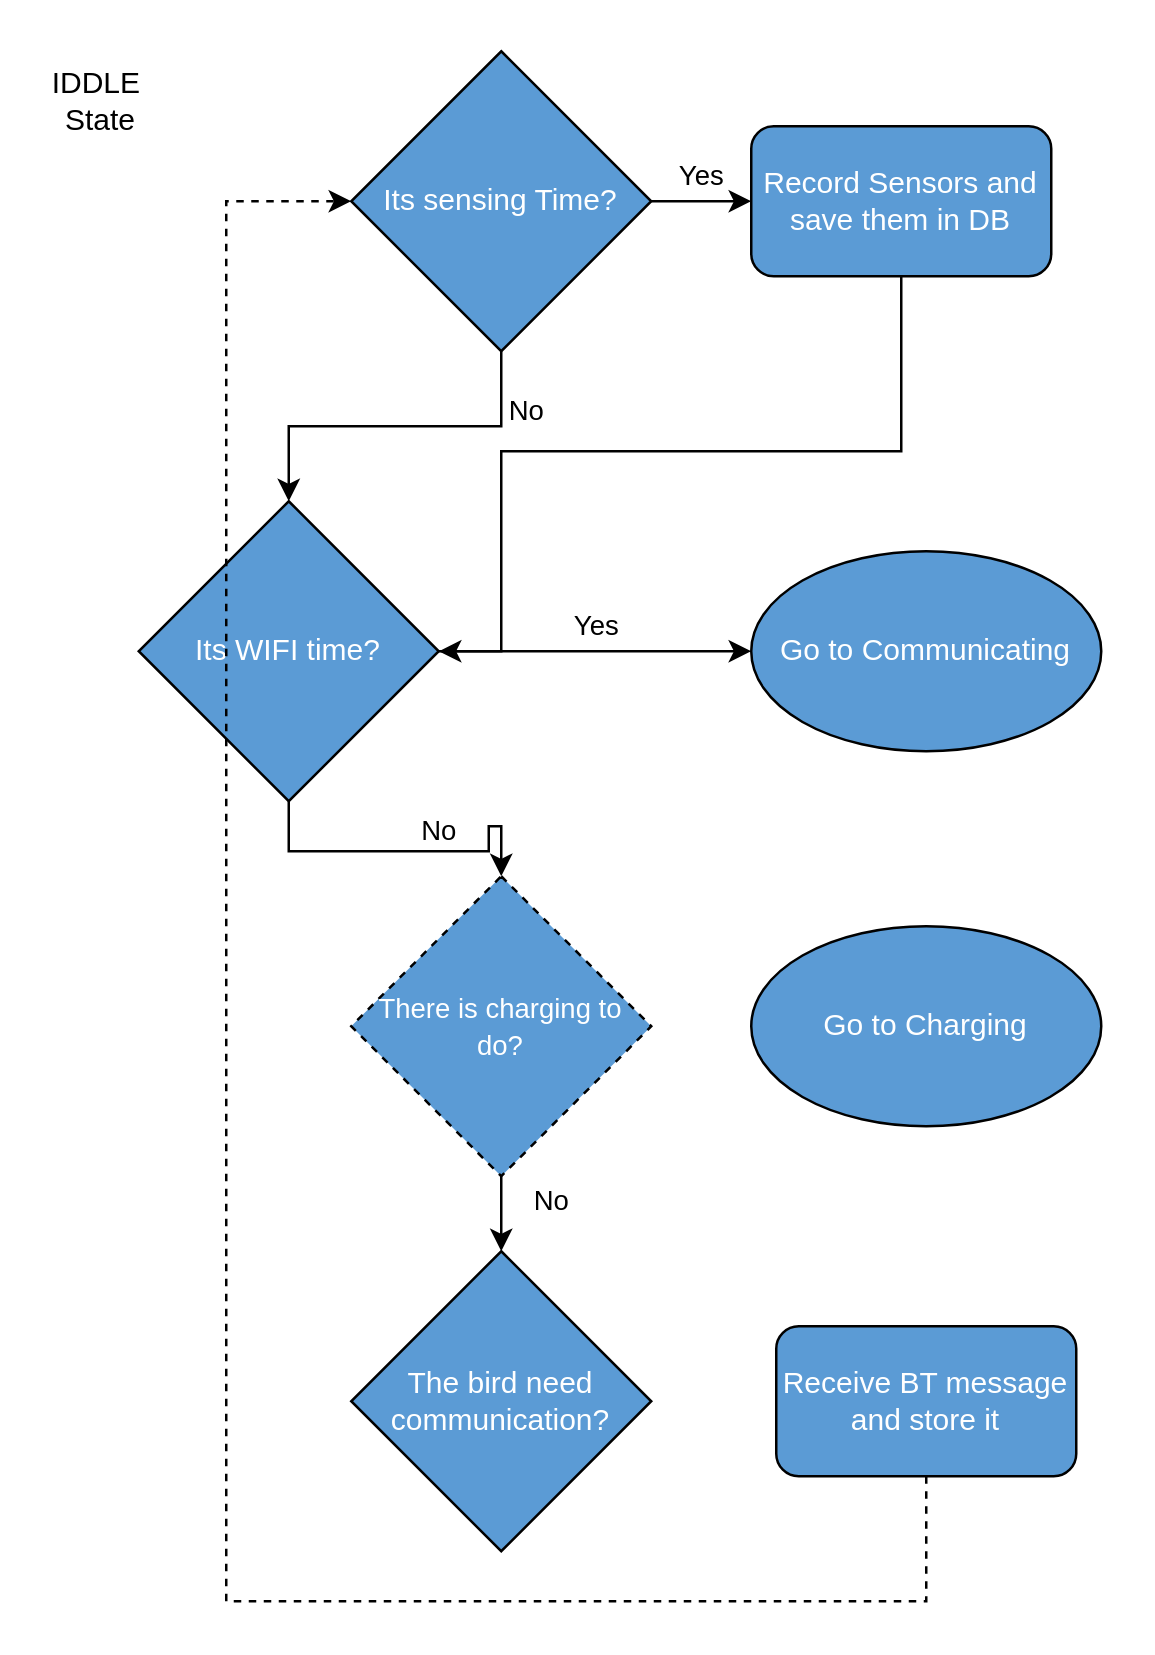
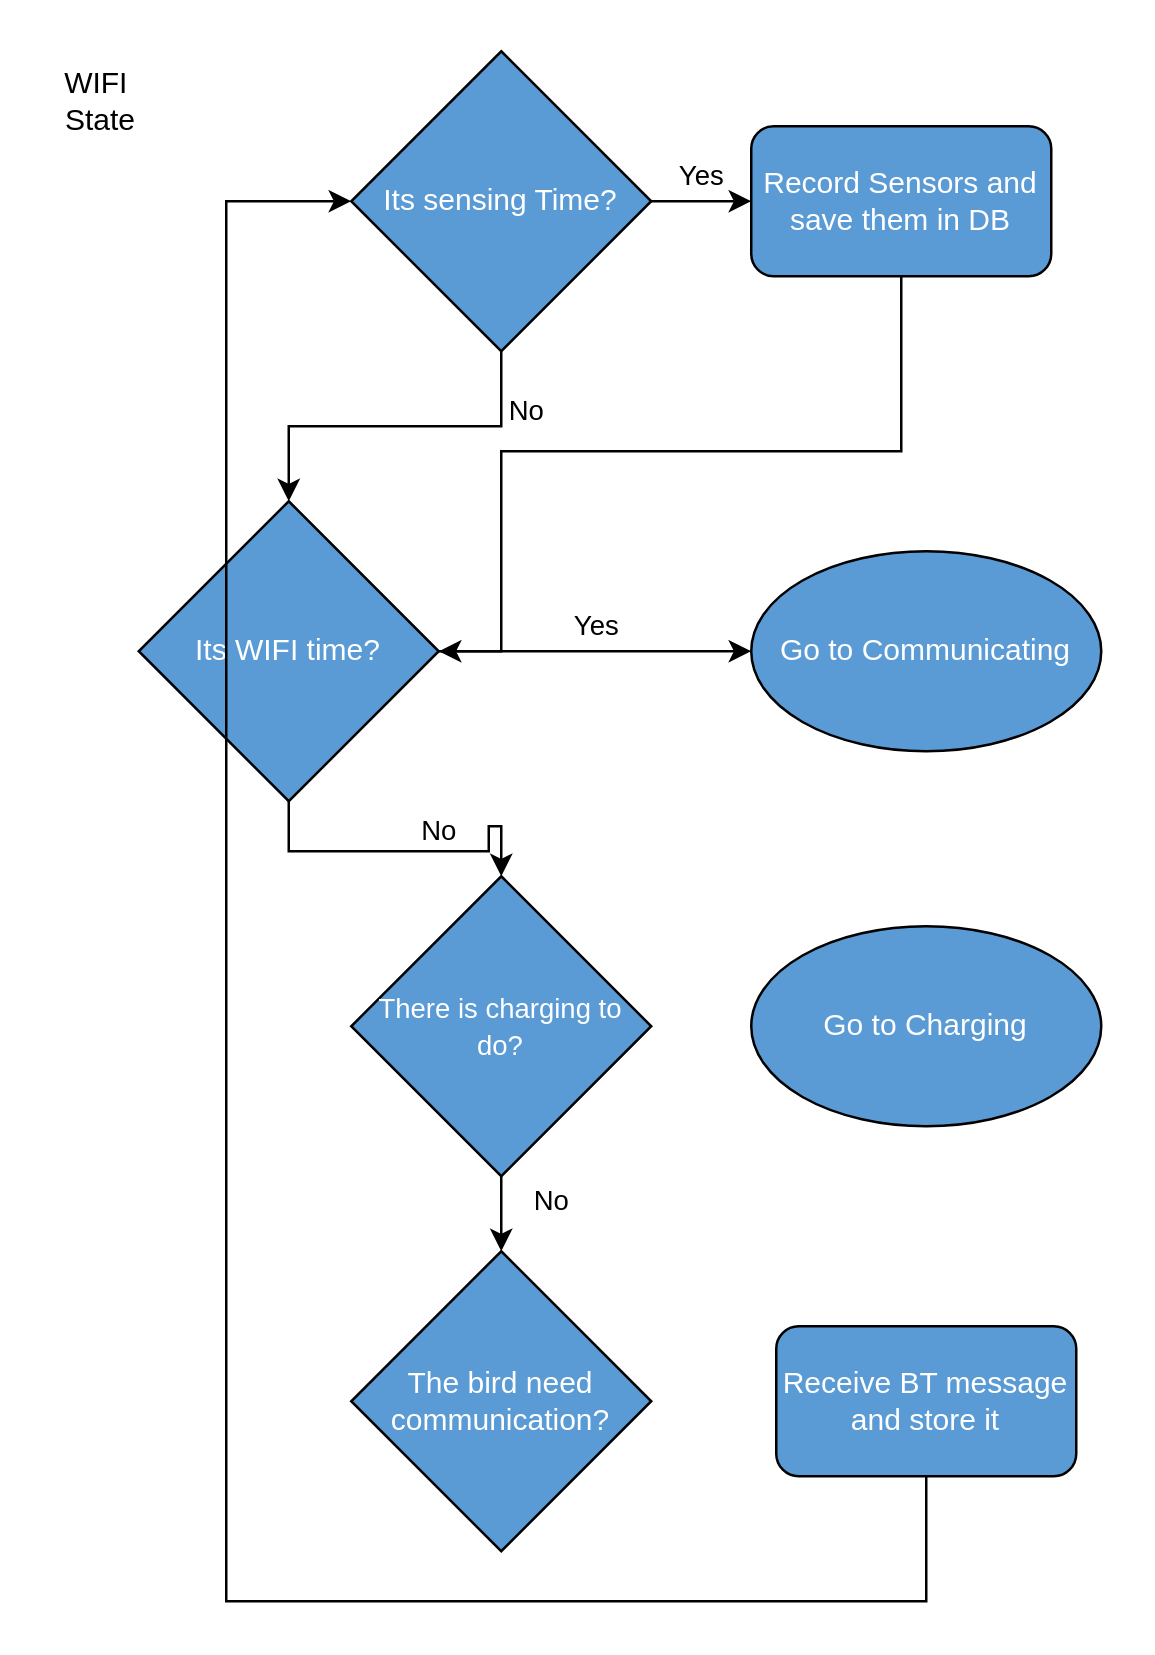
(101, 101) -> (101, 101)
(501, 1026) -> (501, 1026)
(226, 1260) -> (226, 1260)
